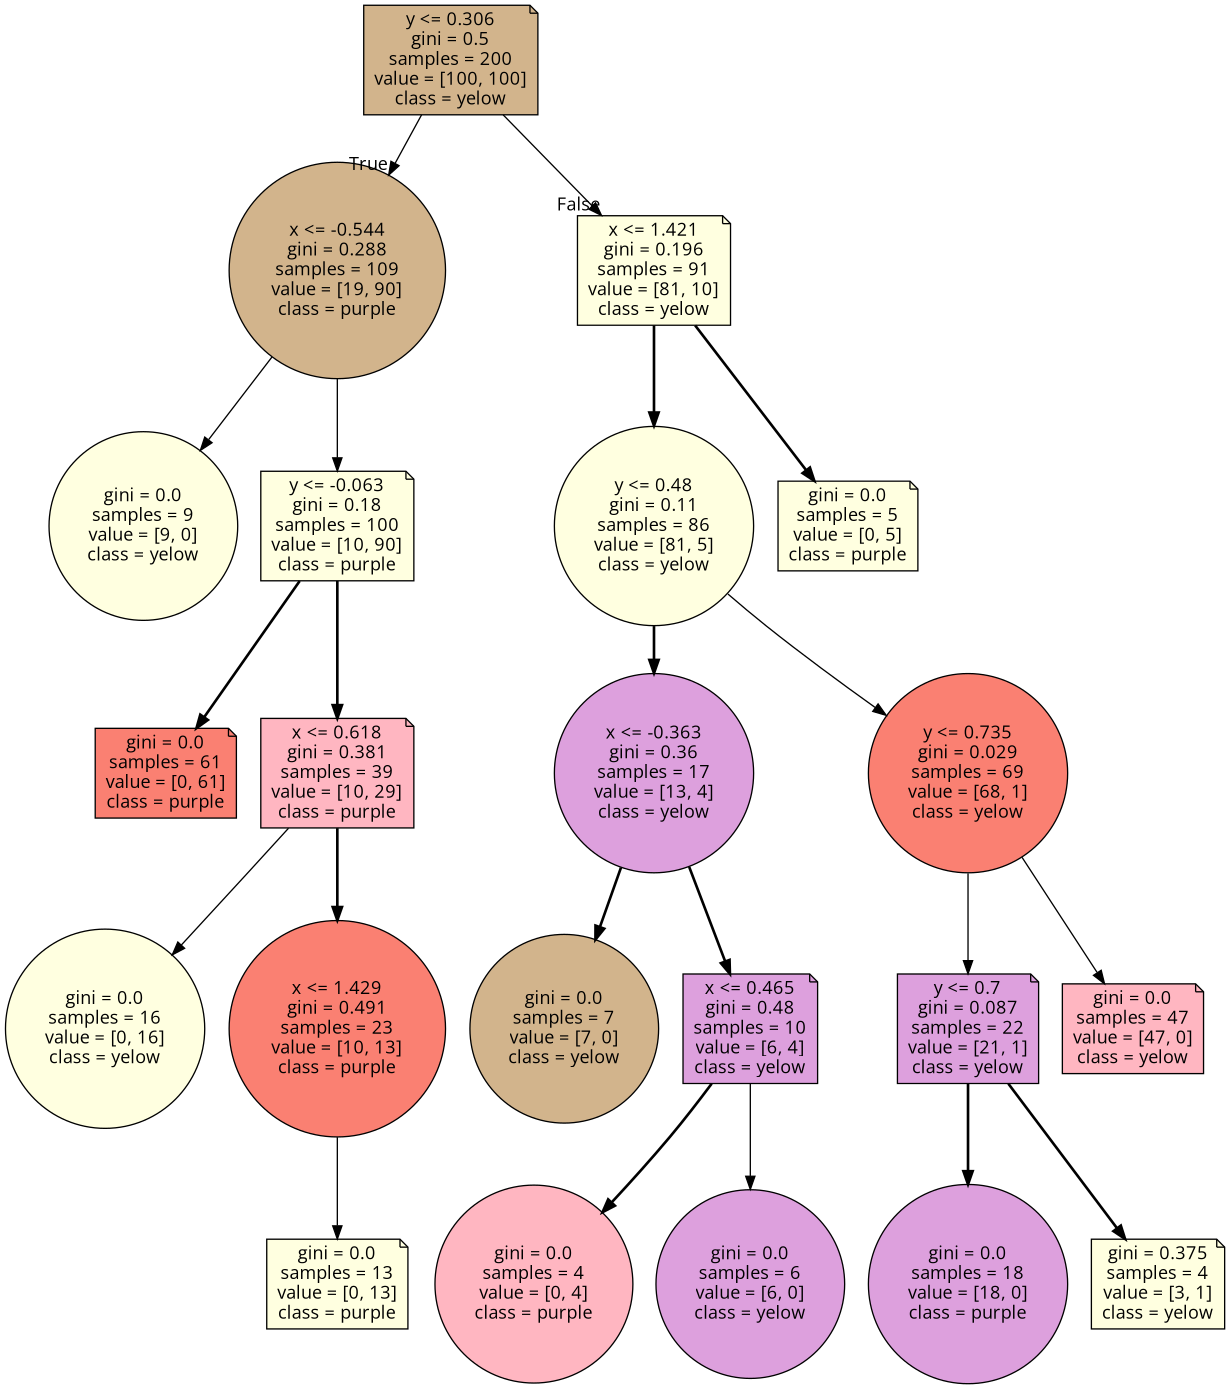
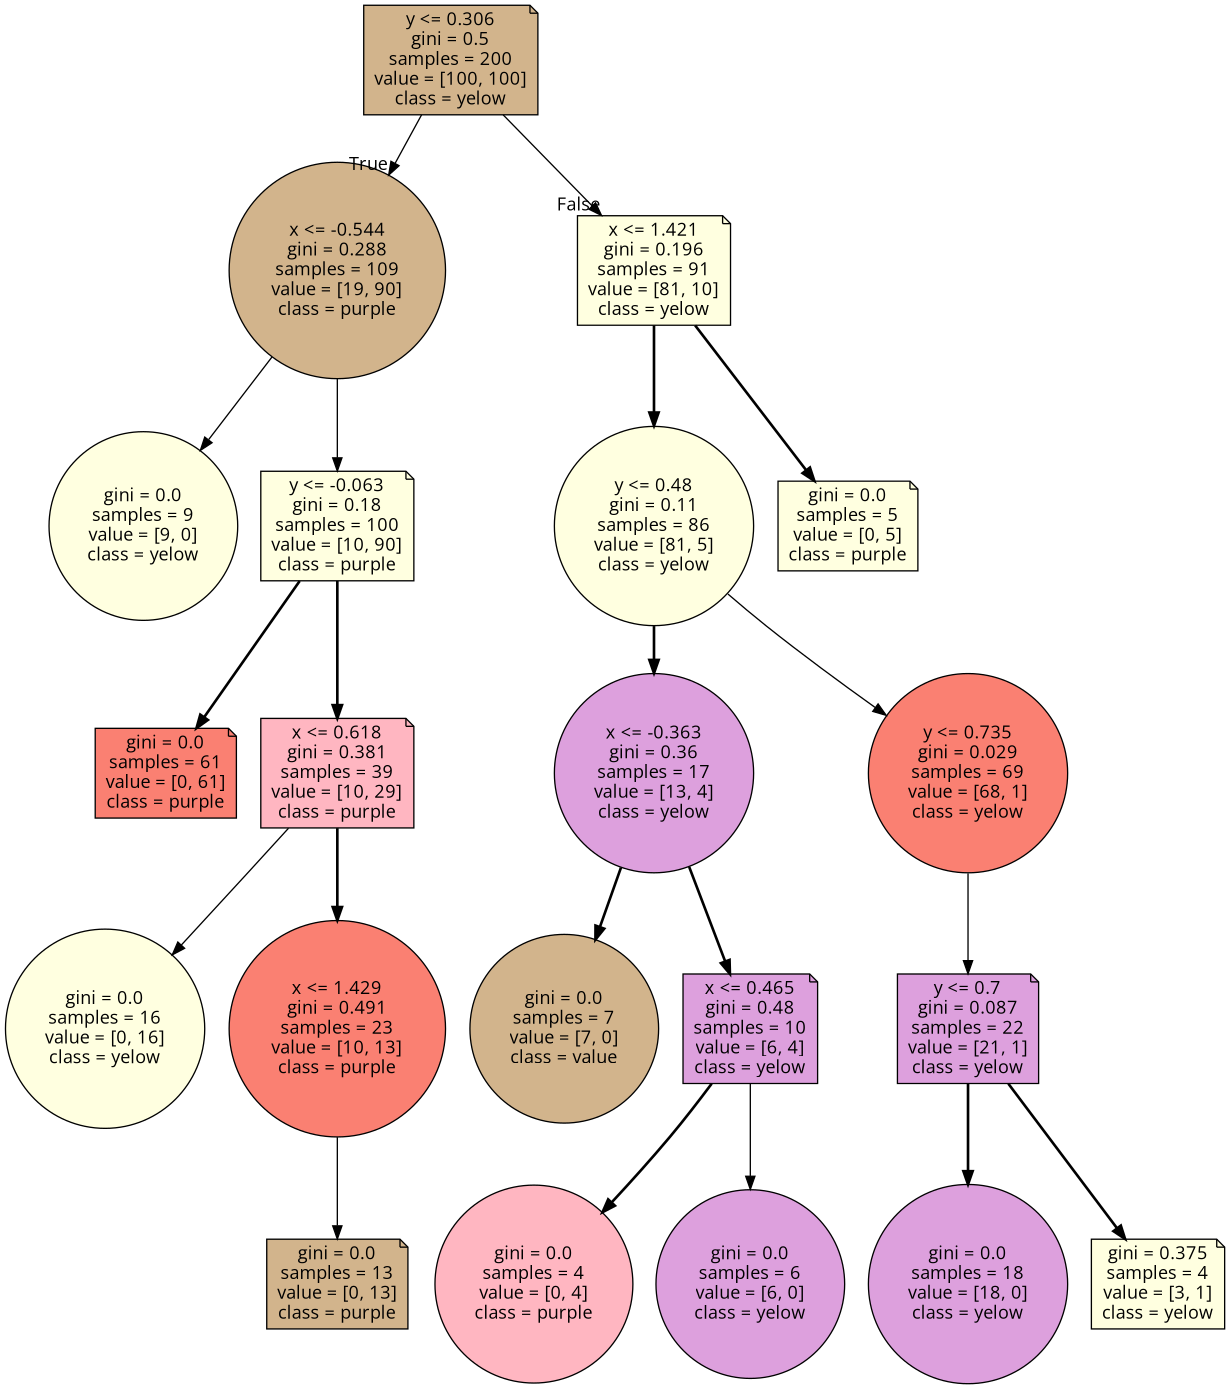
(564, 1029) -> (564, 1029)
(1133, 1029) -> none
(337, 1284) -> (337, 1284)
(968, 1284) -> (968, 1284)
